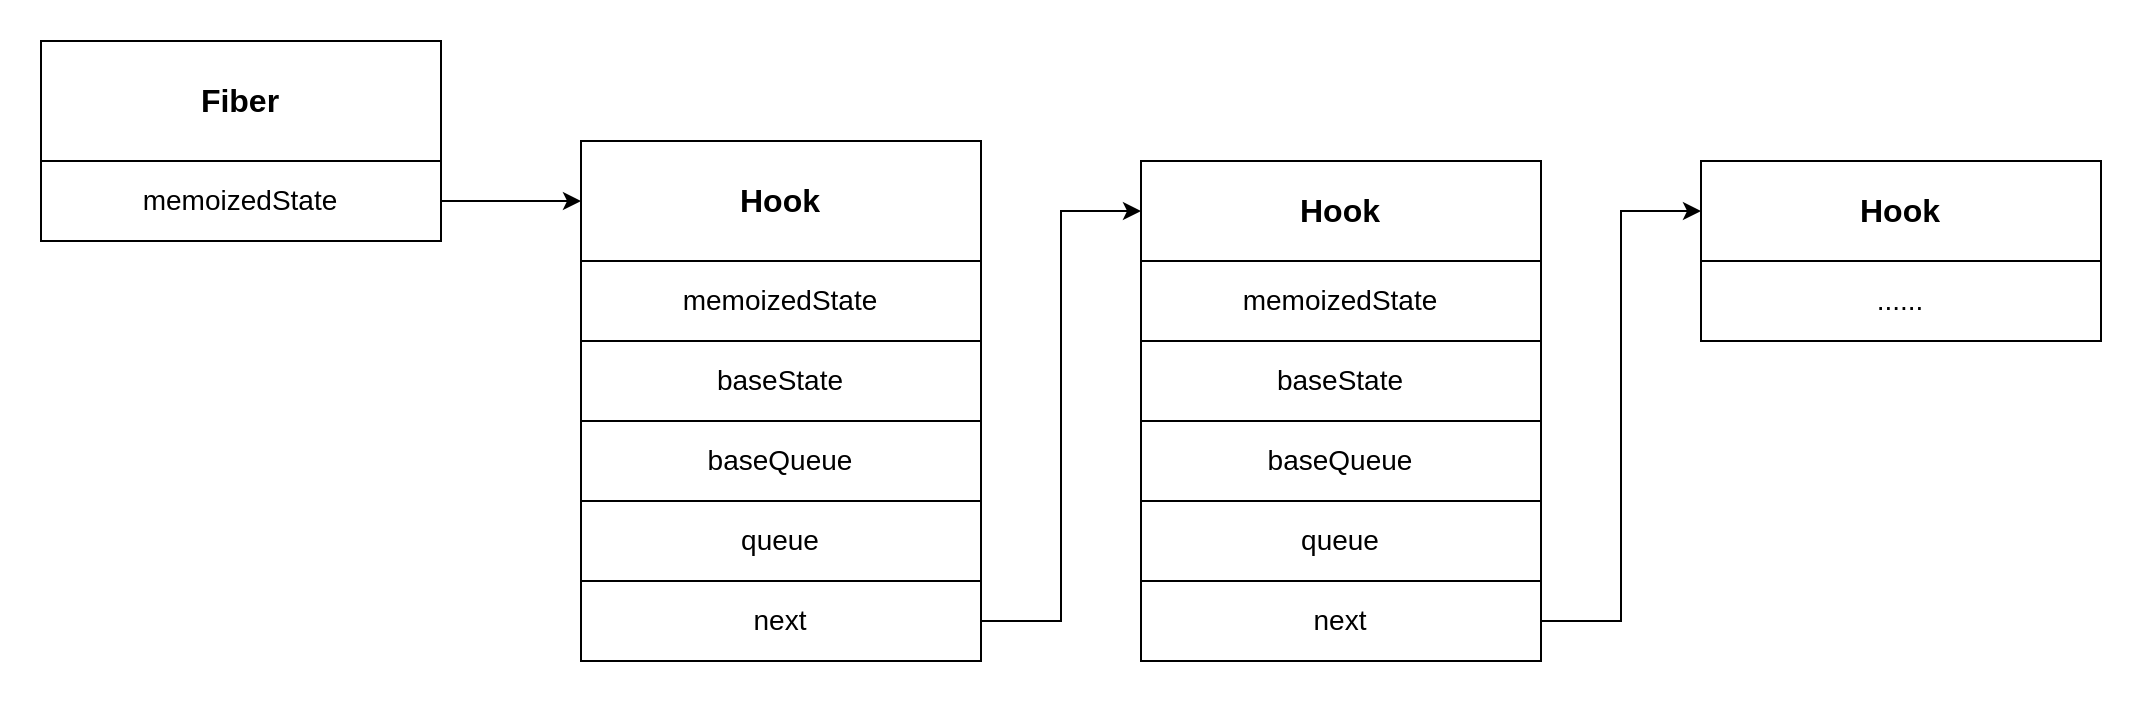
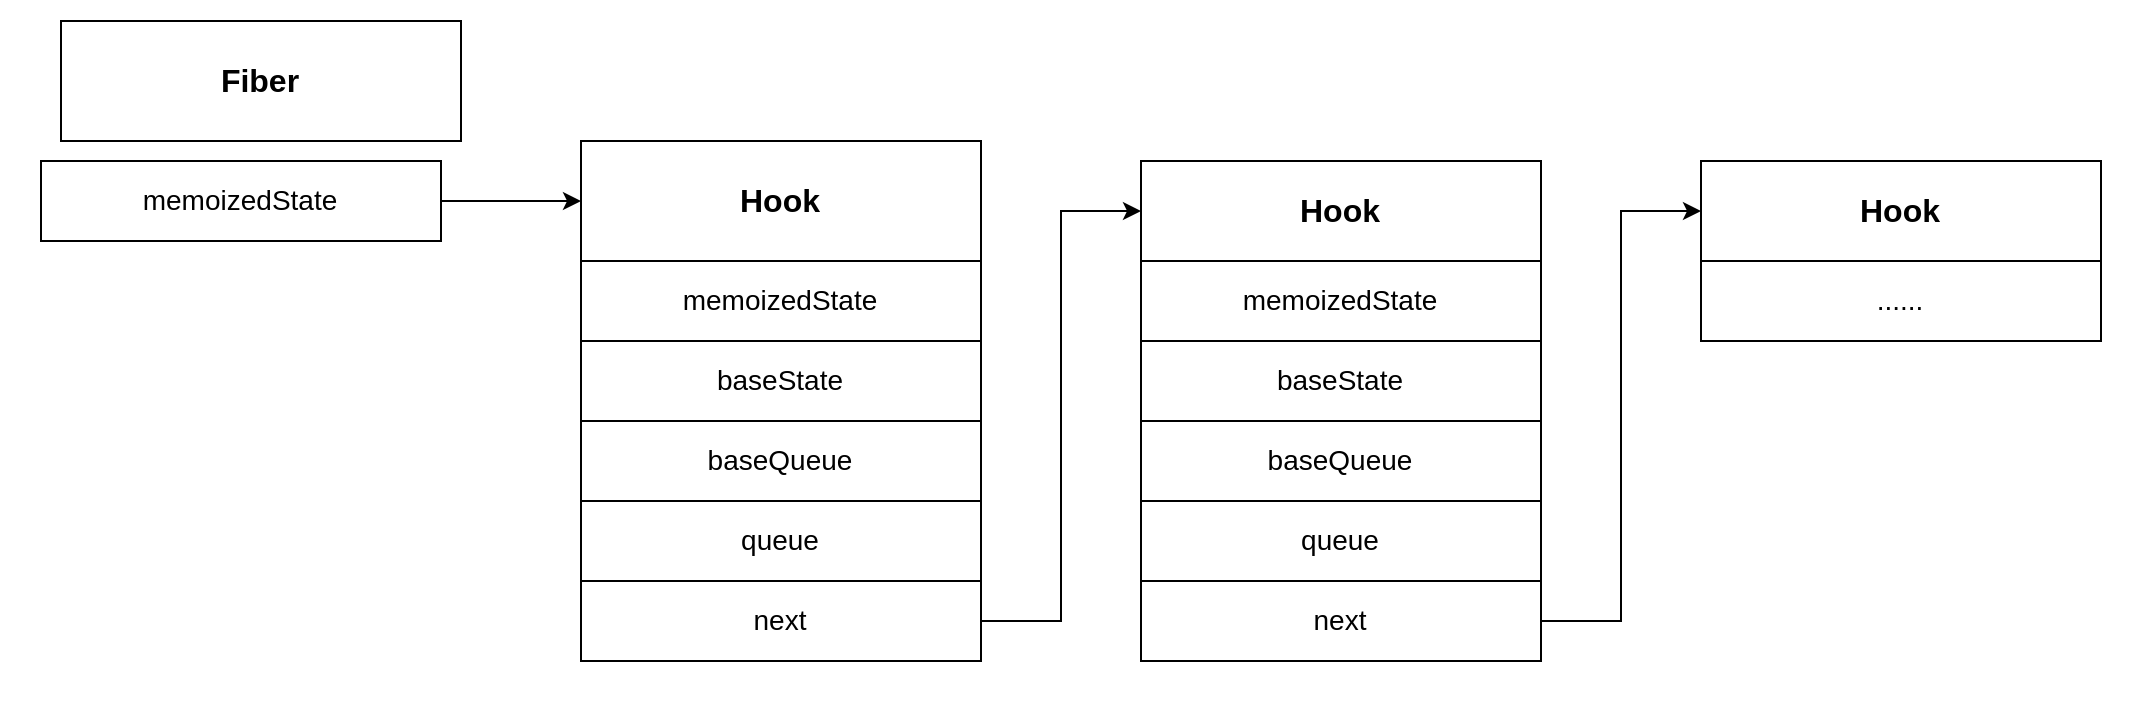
(241, 101) -> (261, 81)
